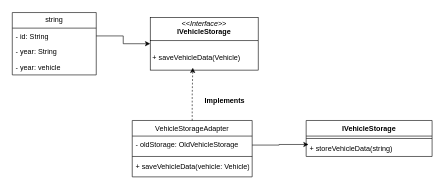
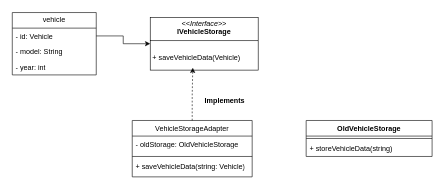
(54, 20) -> (54, 20)
(35, 36) -> (36, 36)
(40, 52) -> (41, 52)
(41, 68) -> (34, 68)
(369, 129) -> (369, 129)
(290, 144) -> none
(193, 172) -> (193, 172)
